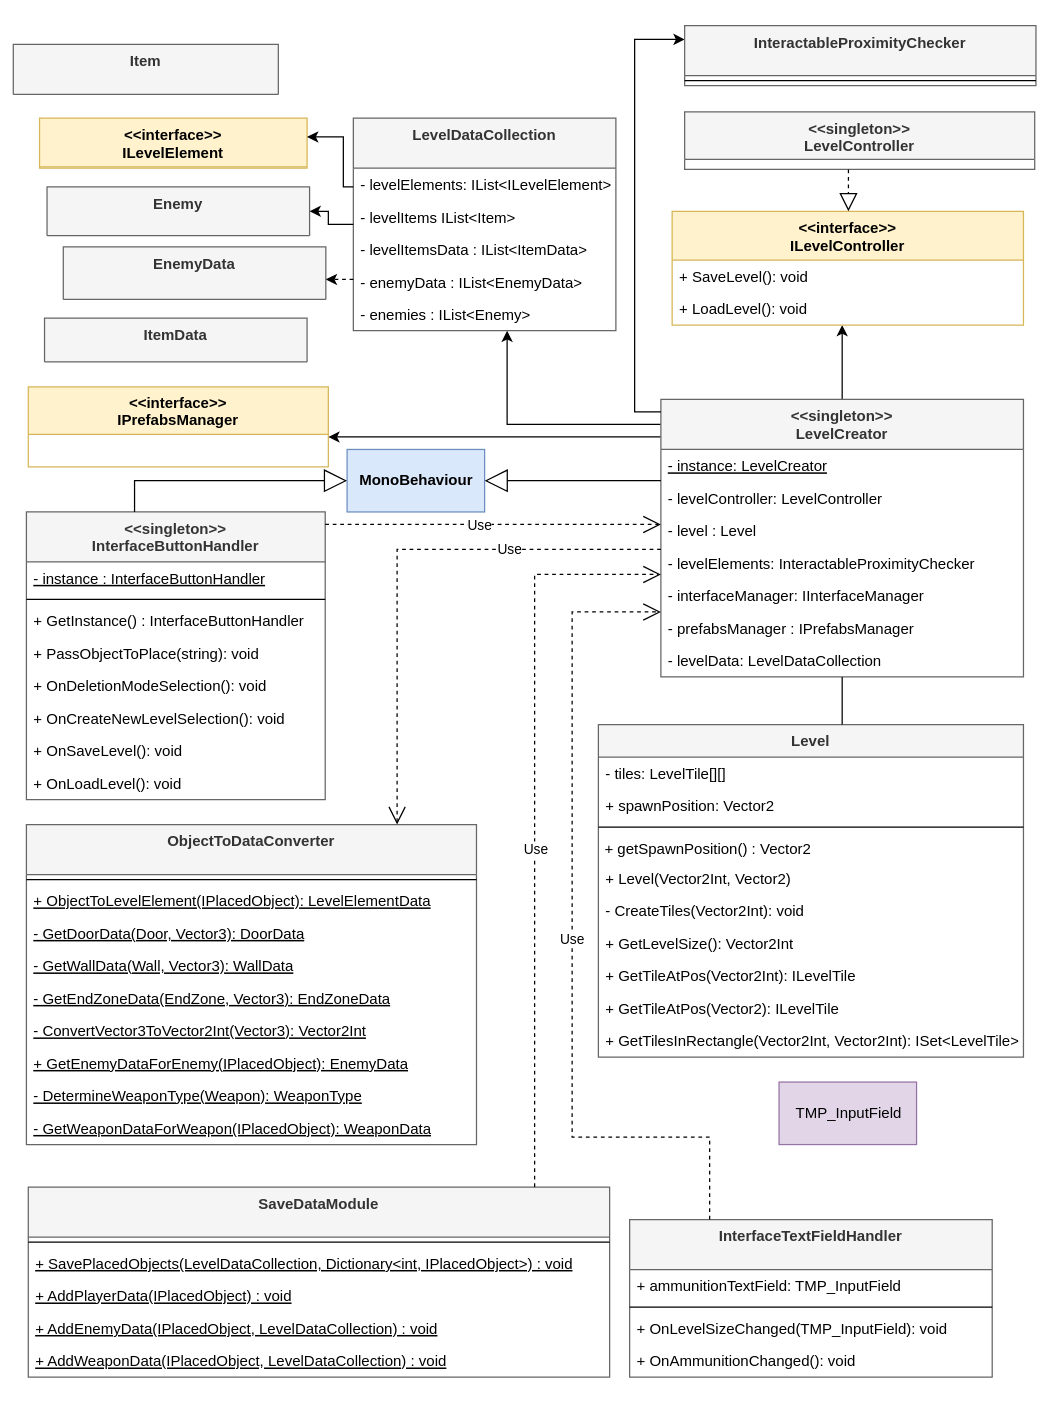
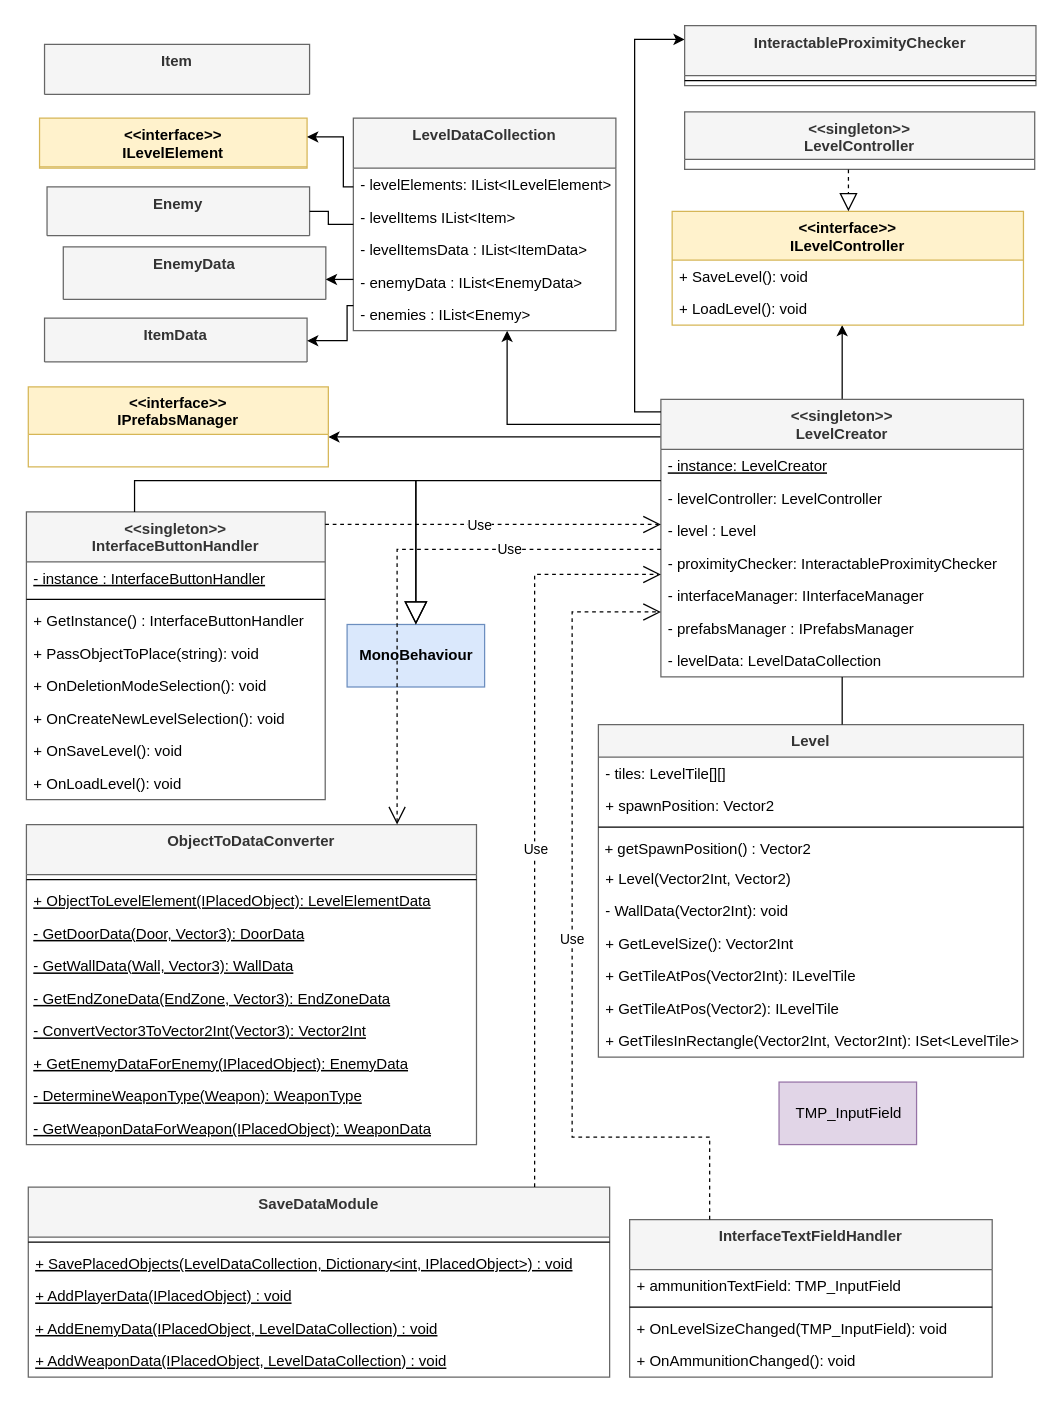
(146, 69) -> (177, 69)
(318, 211) -> (316, 211)
(344, 279) -> (344, 279)
none -> (347, 337)
(416, 481) -> (416, 656)
(839, 564) -> (854, 564)
(724, 911) -> (711, 911)
